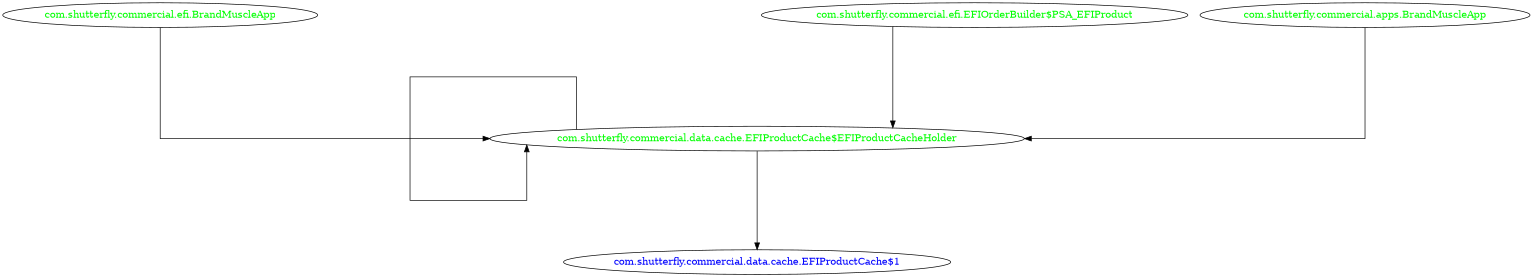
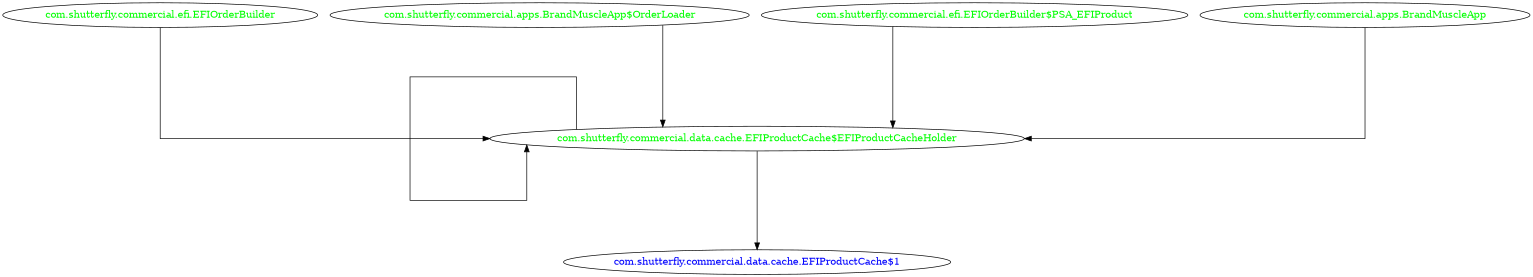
(160, 15) -> (160, 15)
none -> (540, 15)
